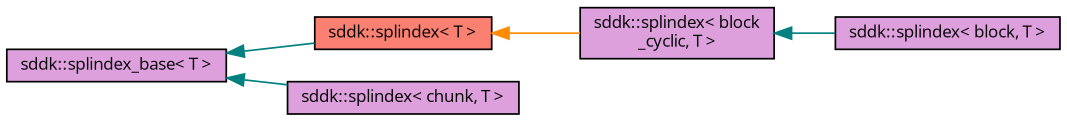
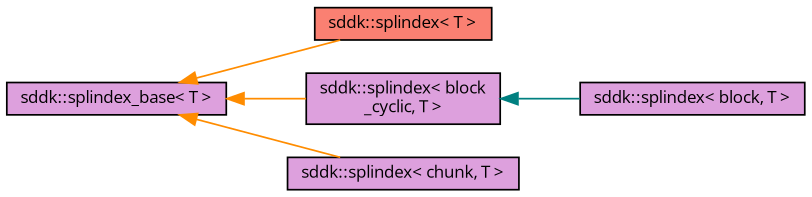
(545, 33) -> (275, 99)
(279, 47) -> (268, 59)
(266, 82) -> (268, 138)
